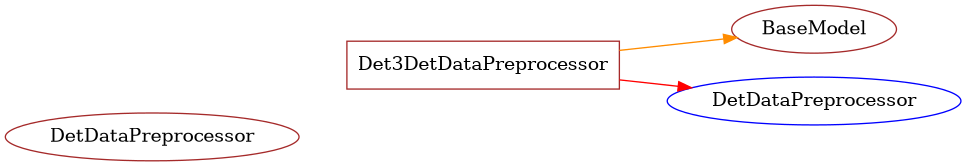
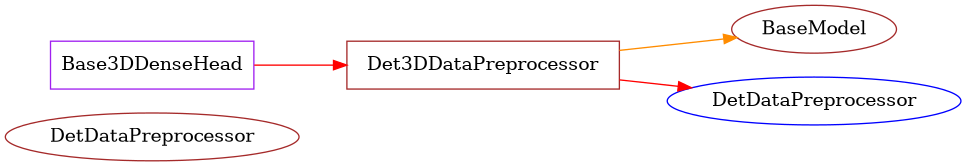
none -> (152, 65)
(483, 65) -> (483, 65)
